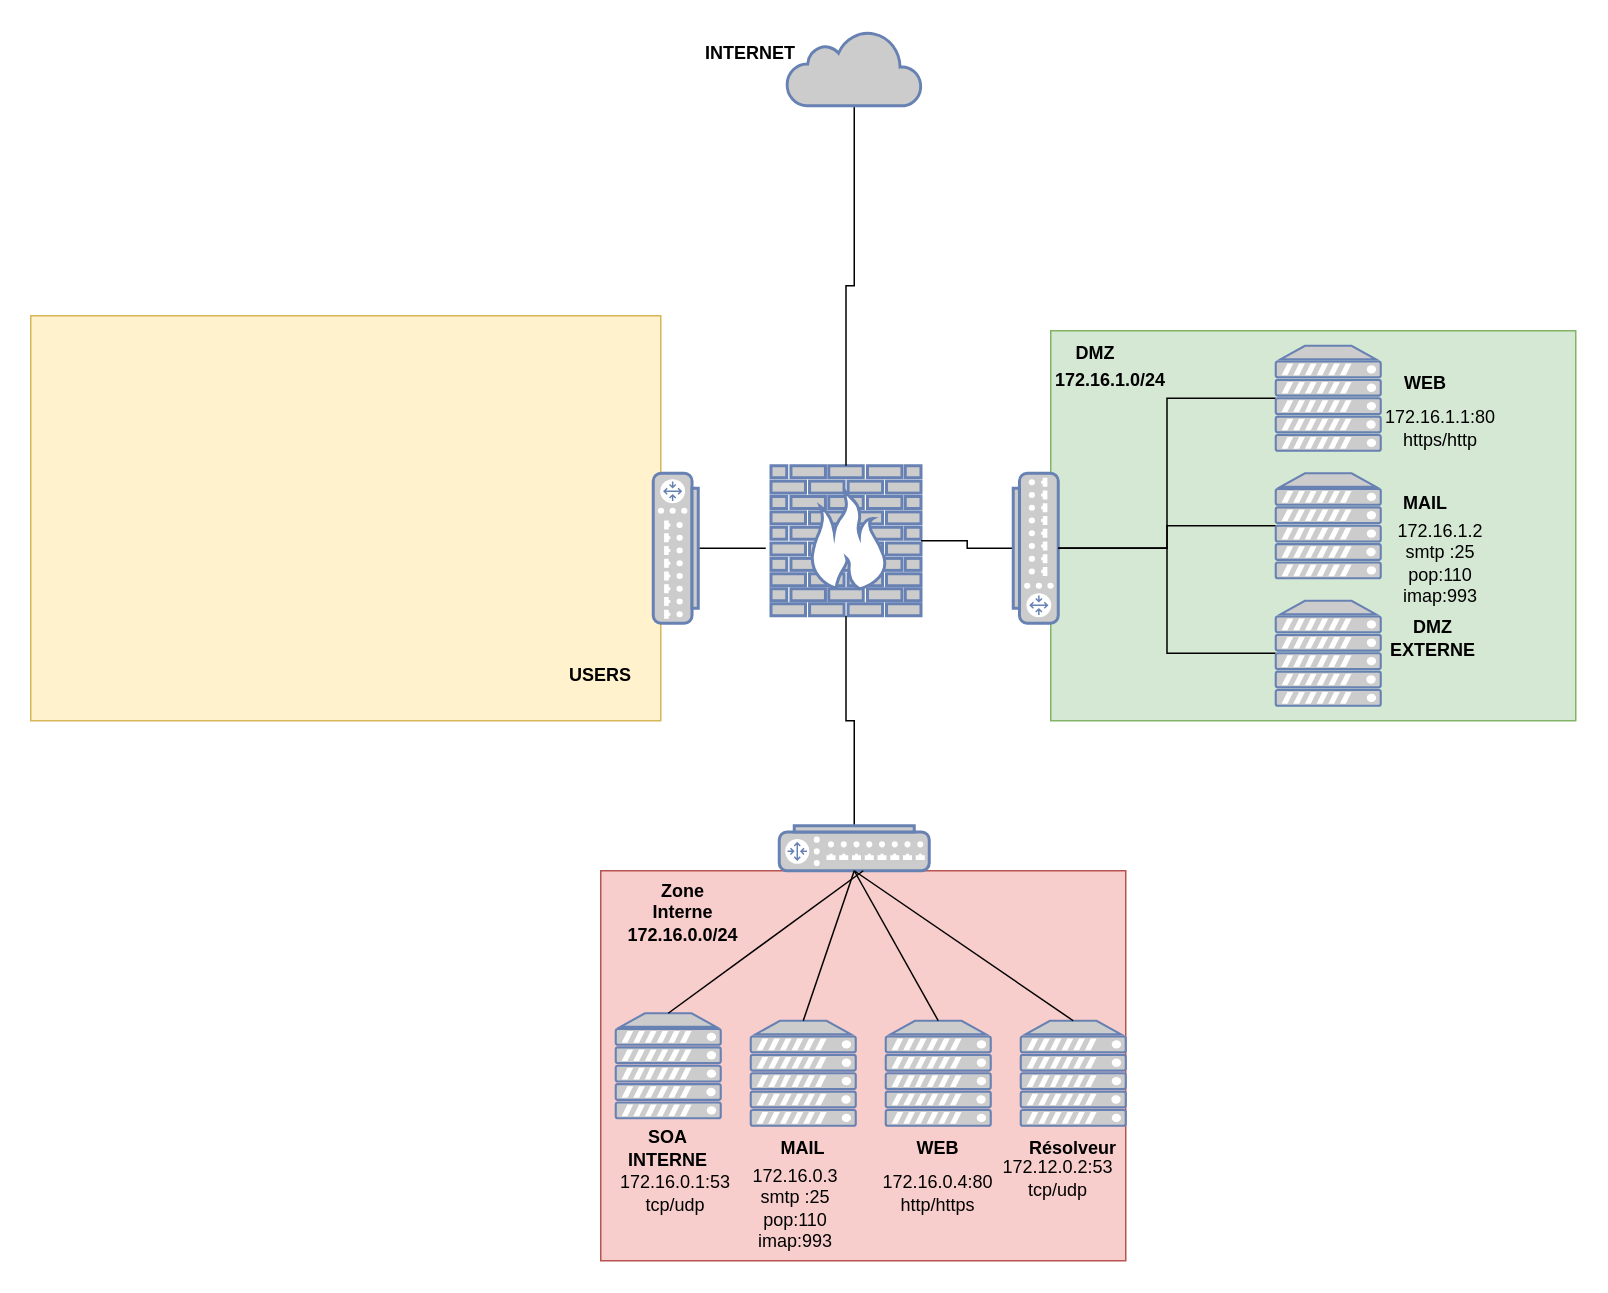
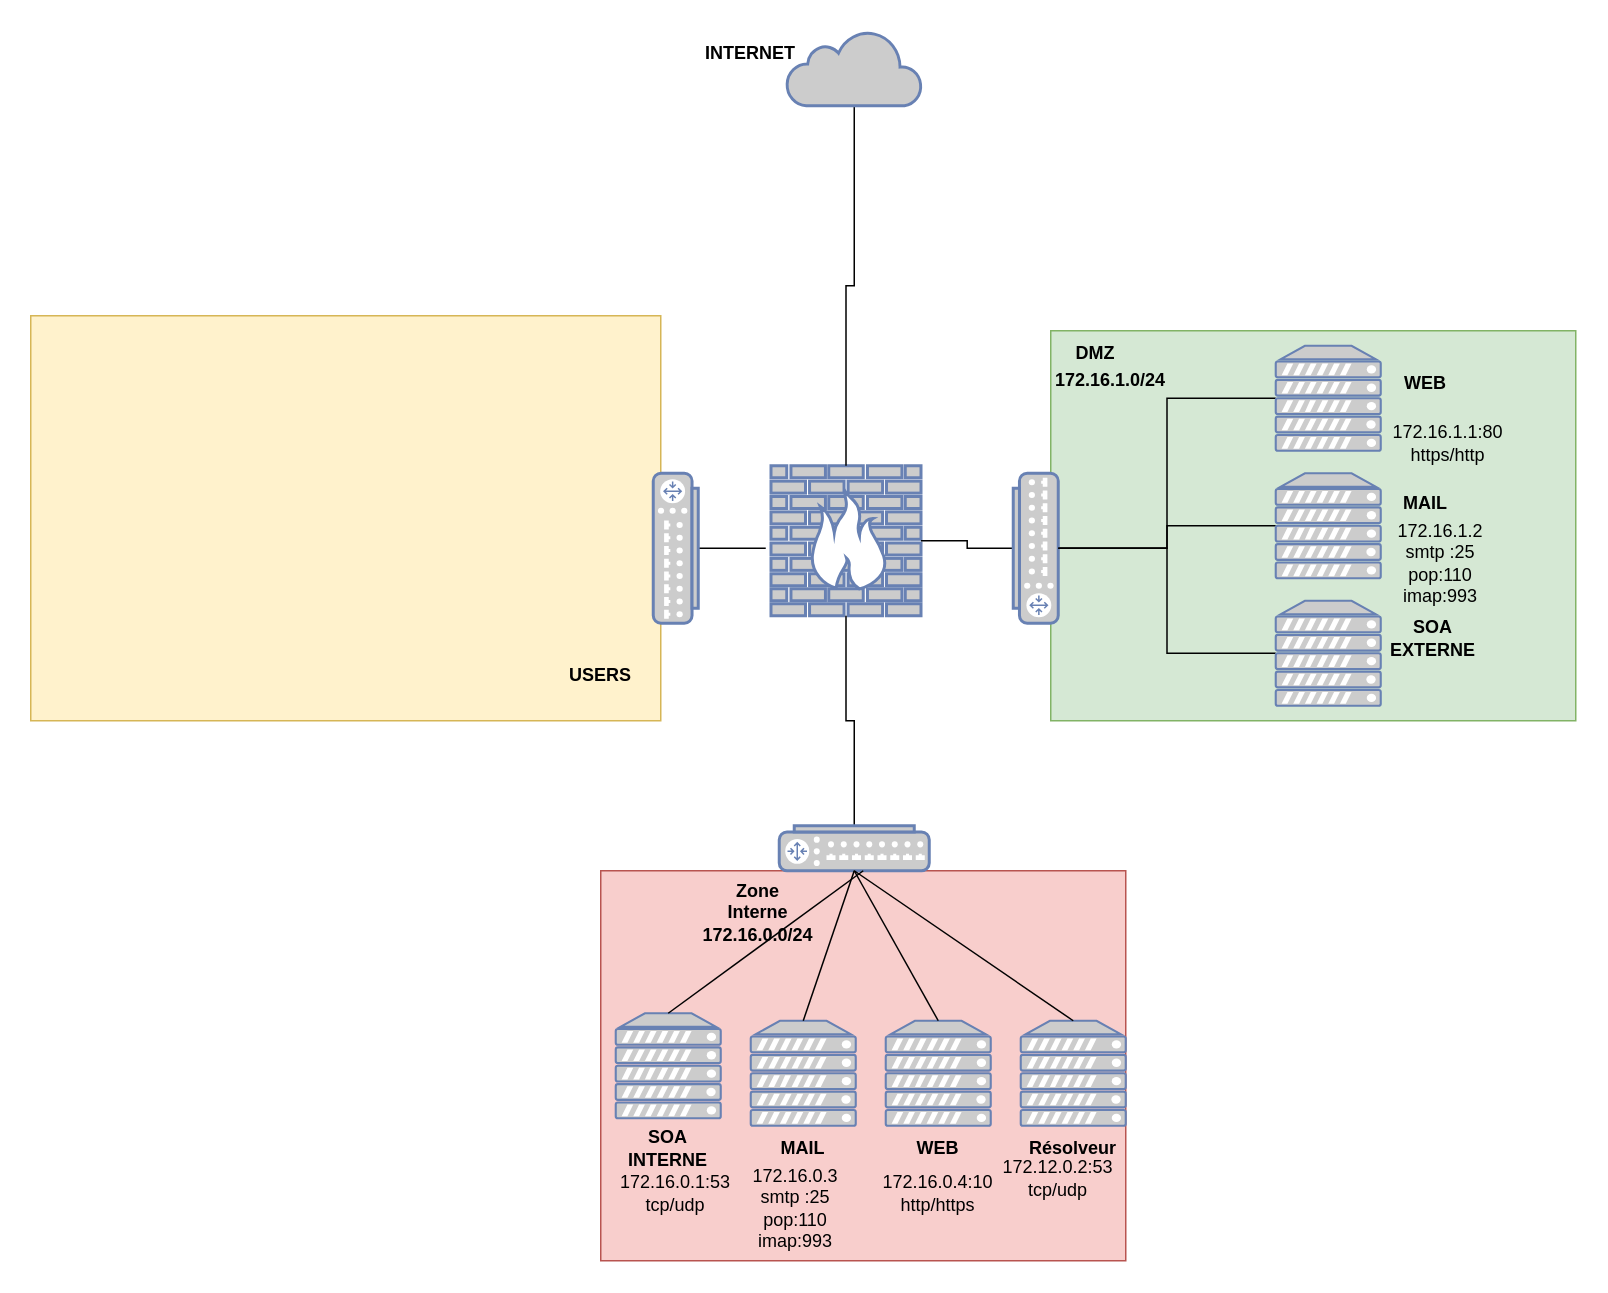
(1441, 428) -> (1448, 443)
(1433, 638) -> (1433, 638)
(683, 923) -> (758, 923)
(938, 1193) -> (938, 1193)
